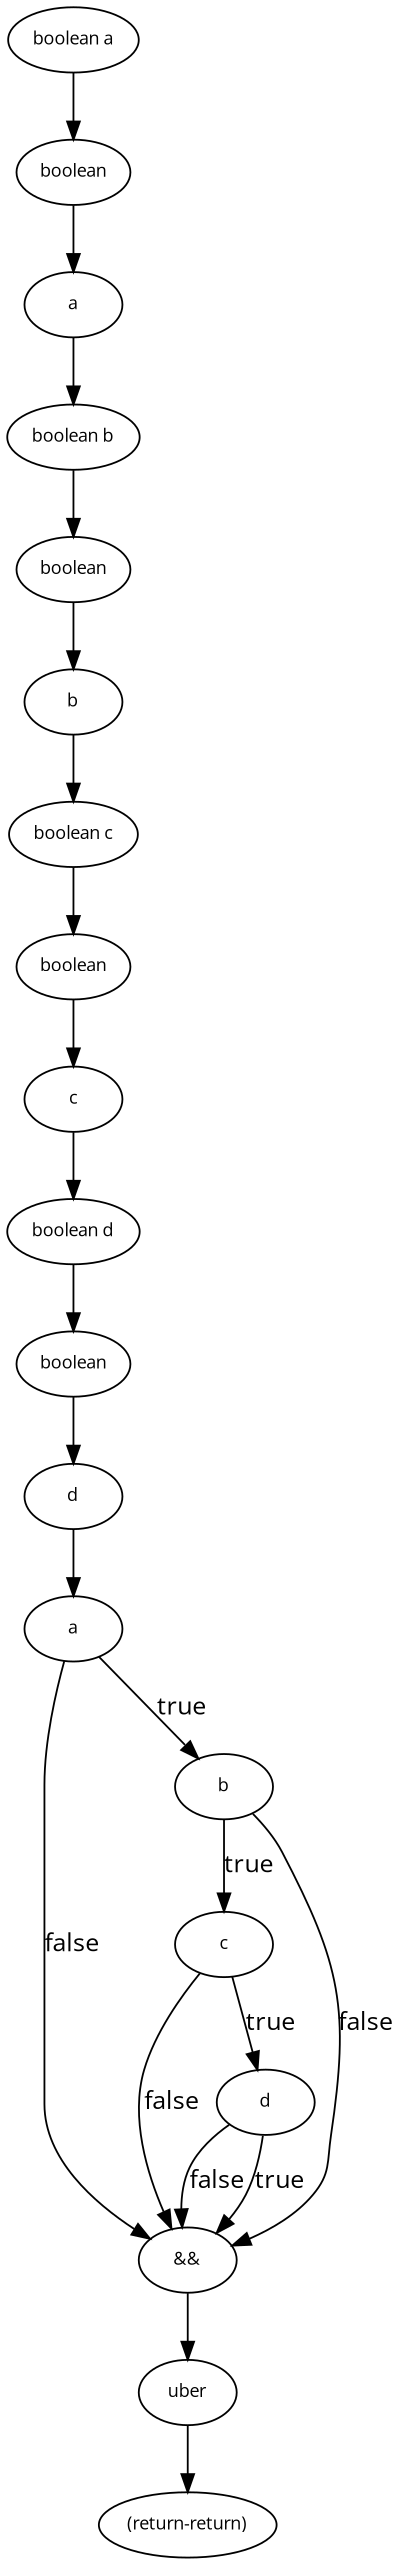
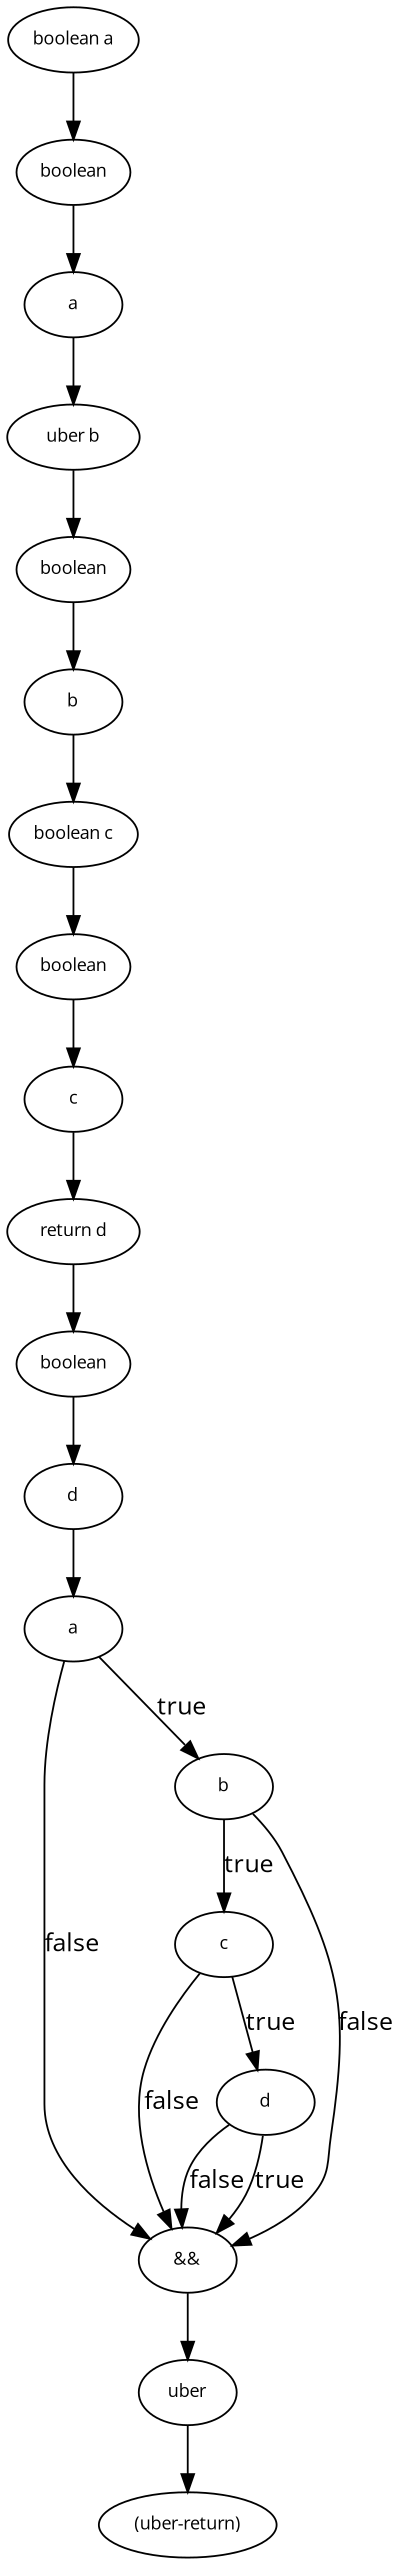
(73, 437) -> (73, 437)
(73, 1232) -> (73, 1232)
(188, 2525) -> (188, 2525)
